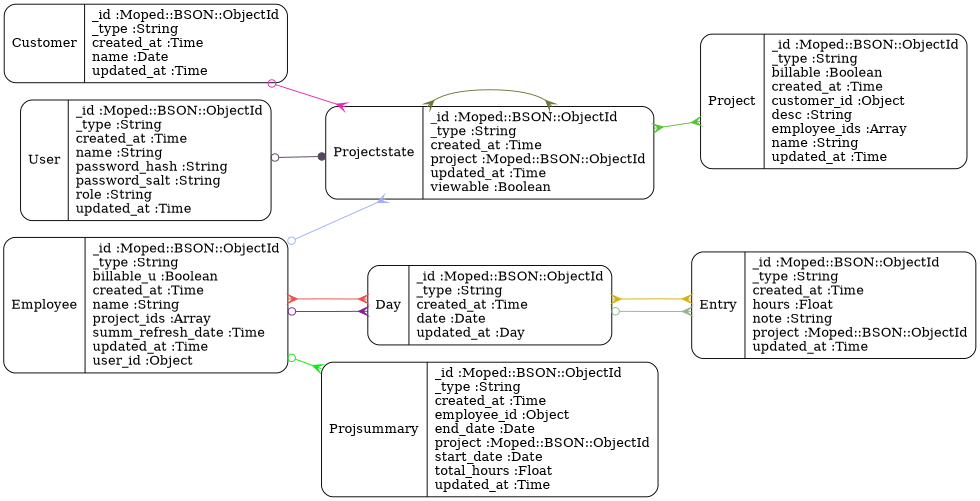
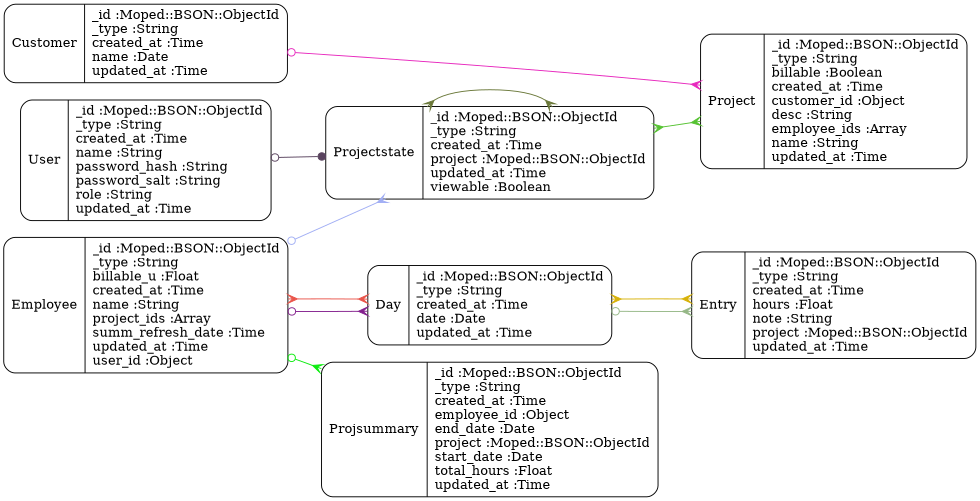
(306, 94) -> (493, 67)
(156, 277) -> (146, 277)
(471, 333) -> (474, 333)
